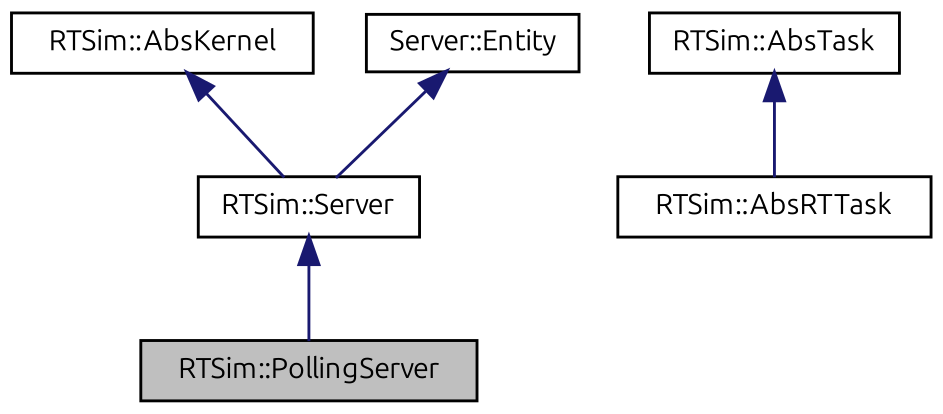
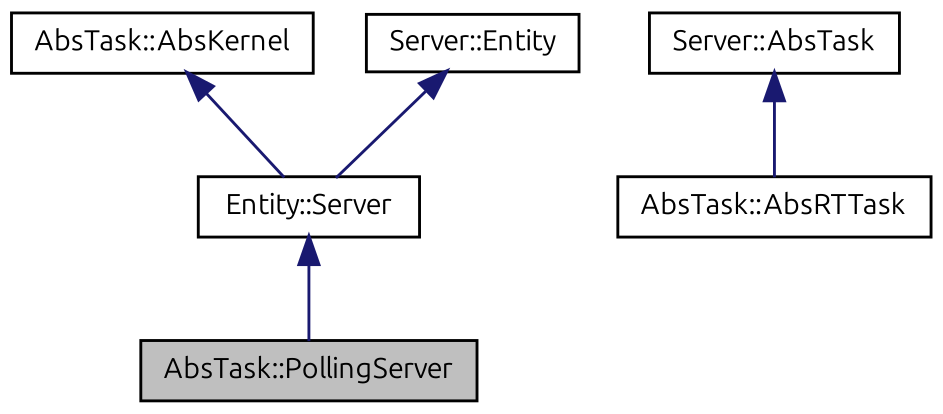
(162, 43) -> (162, 43)
(774, 43) -> (774, 43)
(309, 207) -> (309, 207)
(774, 207) -> (774, 207)
(309, 371) -> (309, 371)
